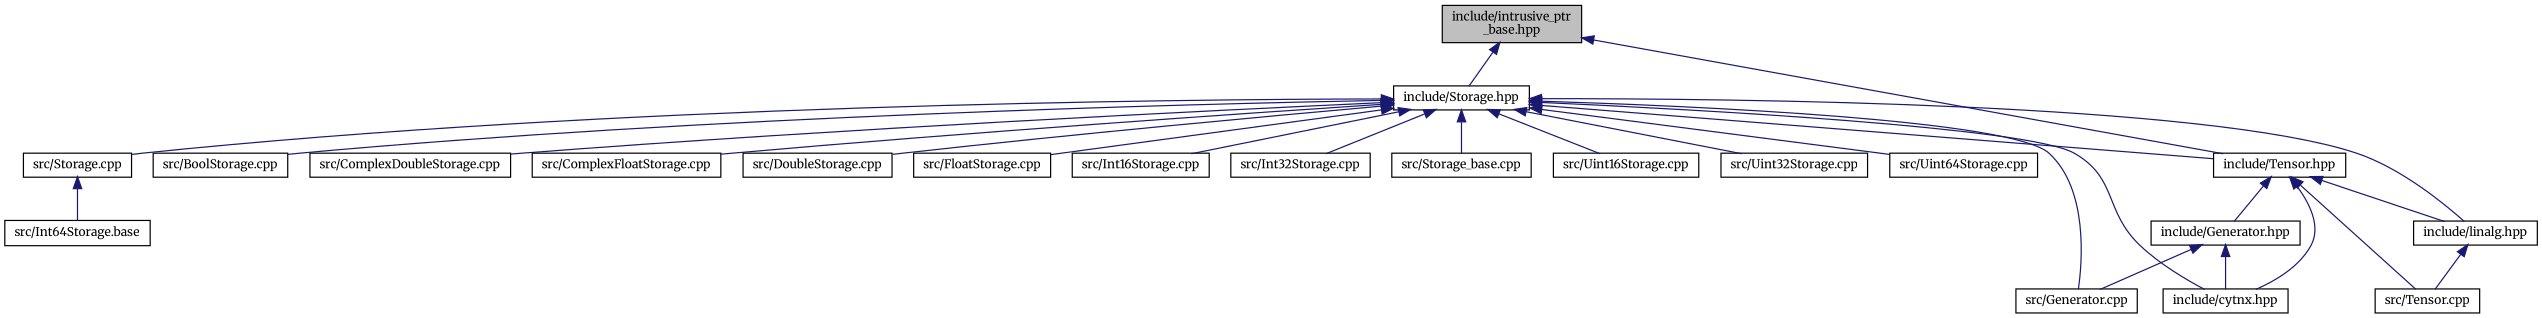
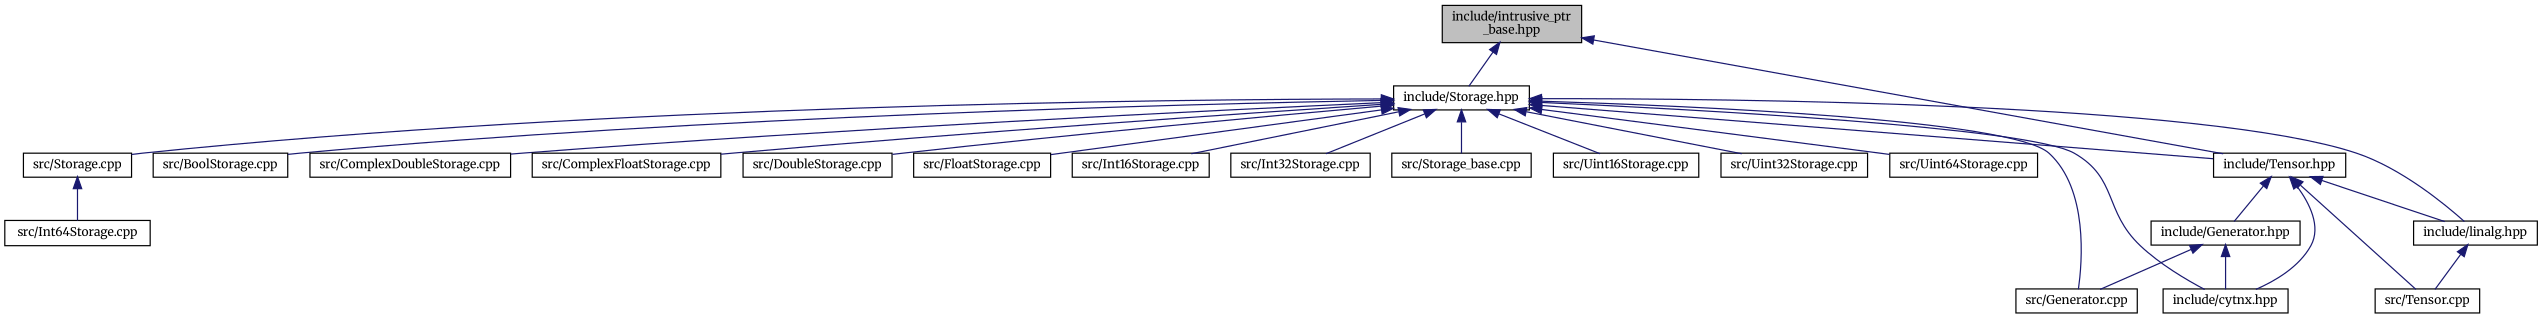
(77, 233) -> (77, 233)
